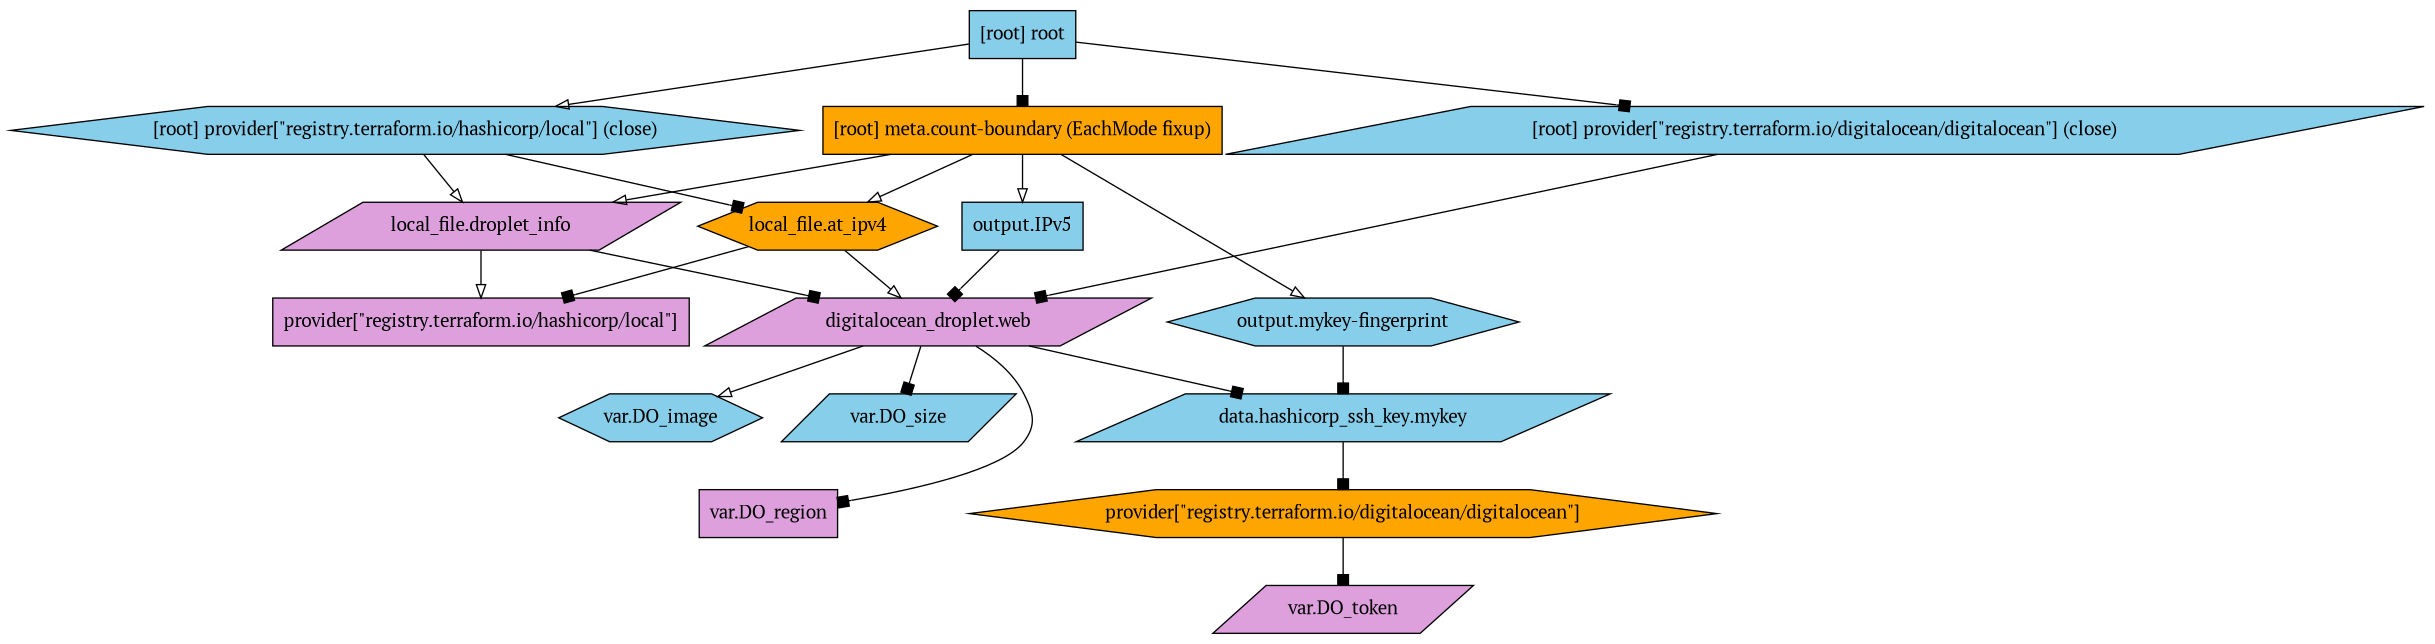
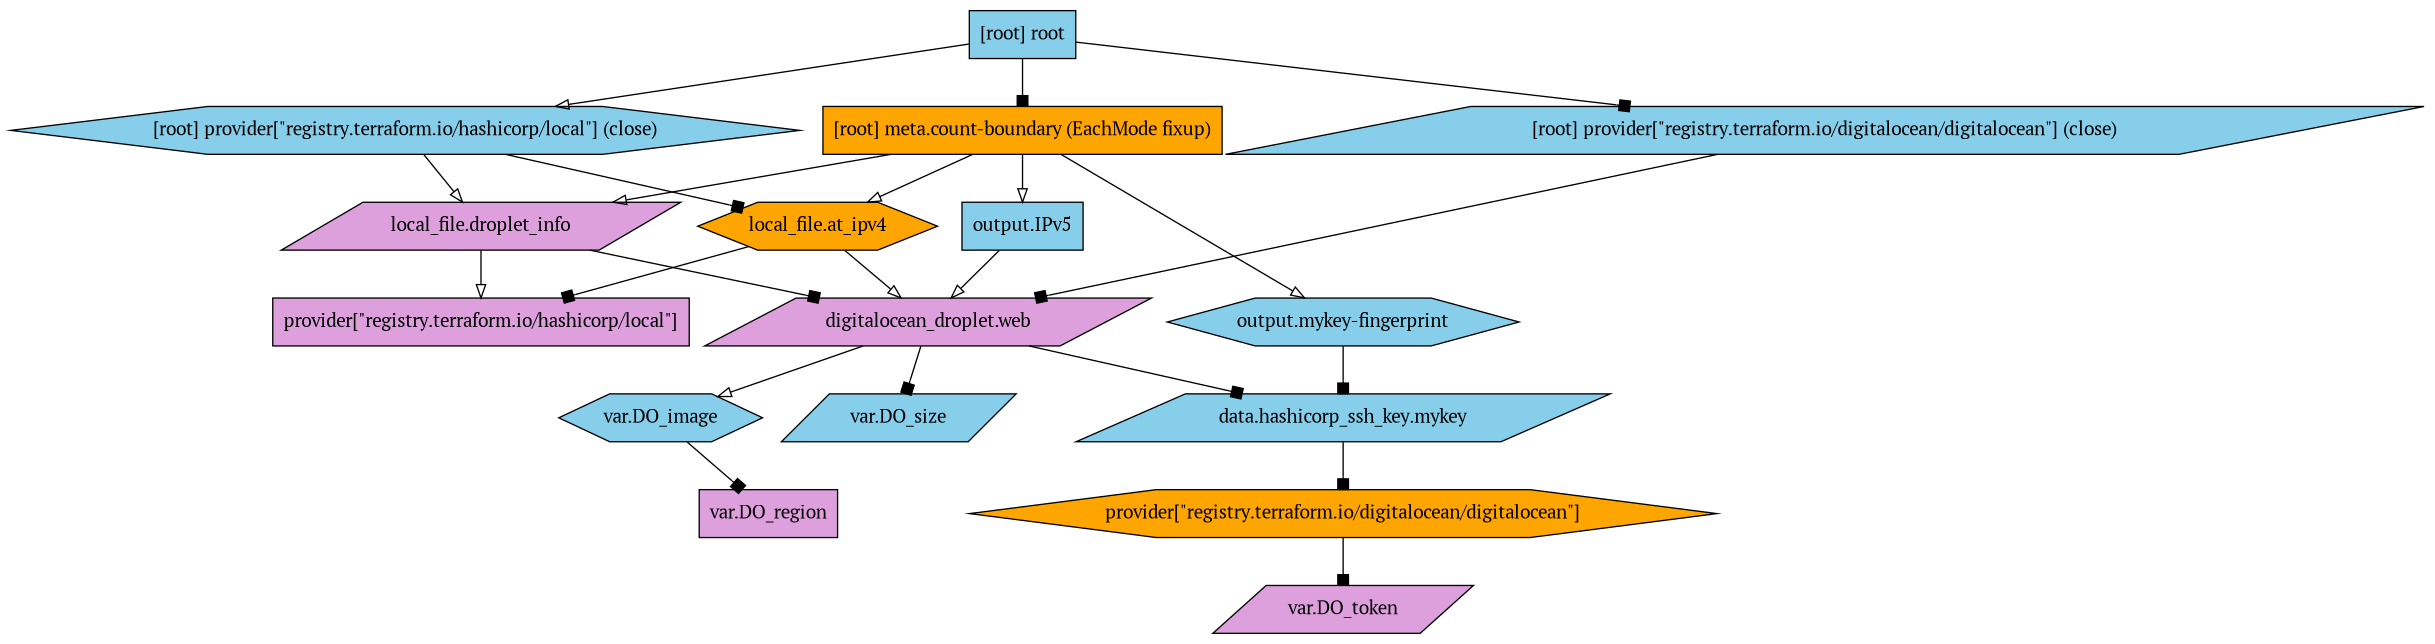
(980, 269) -> (980, 269)
(998, 461) -> (710, 461)
